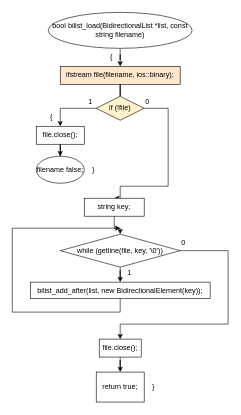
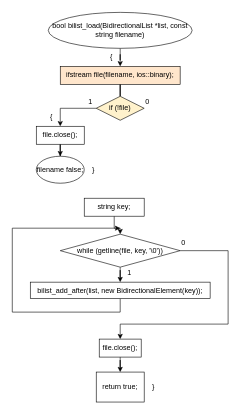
(157, 108) -> none
